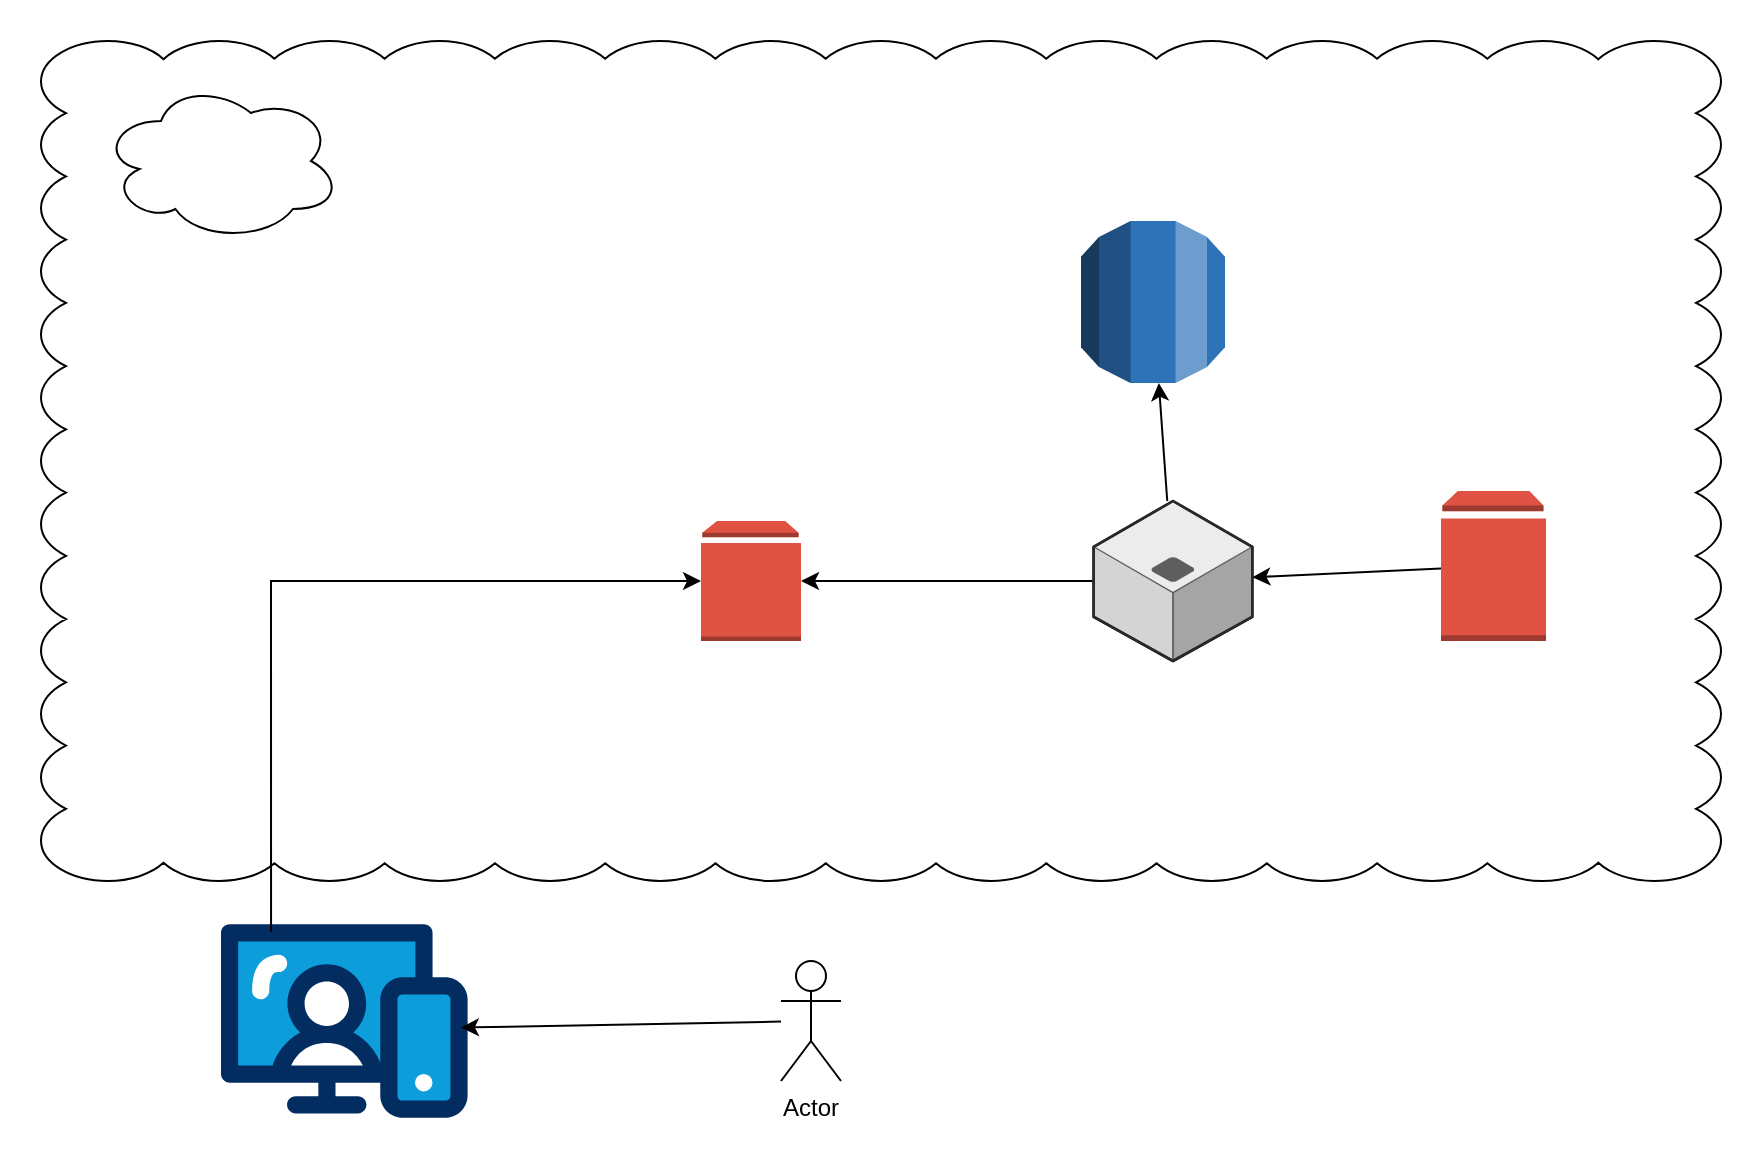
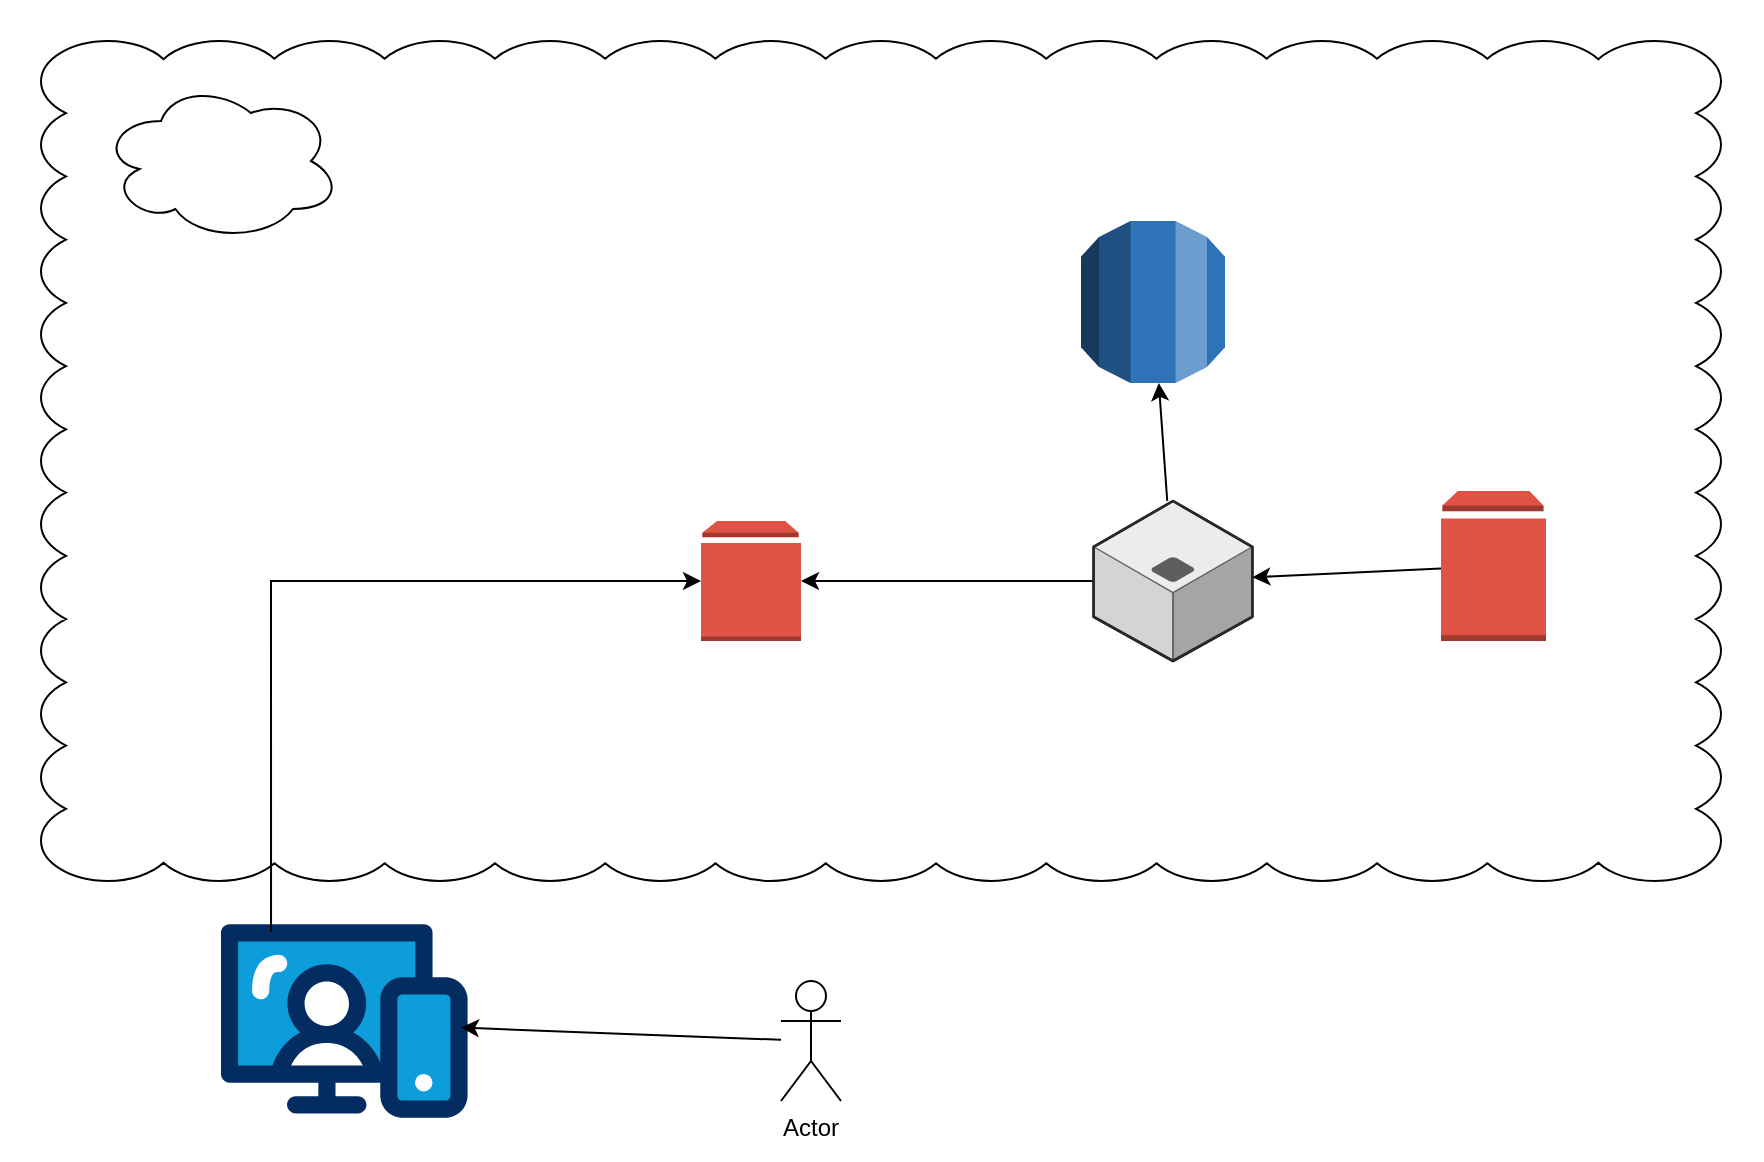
(811, 1021) -> (811, 1041)
